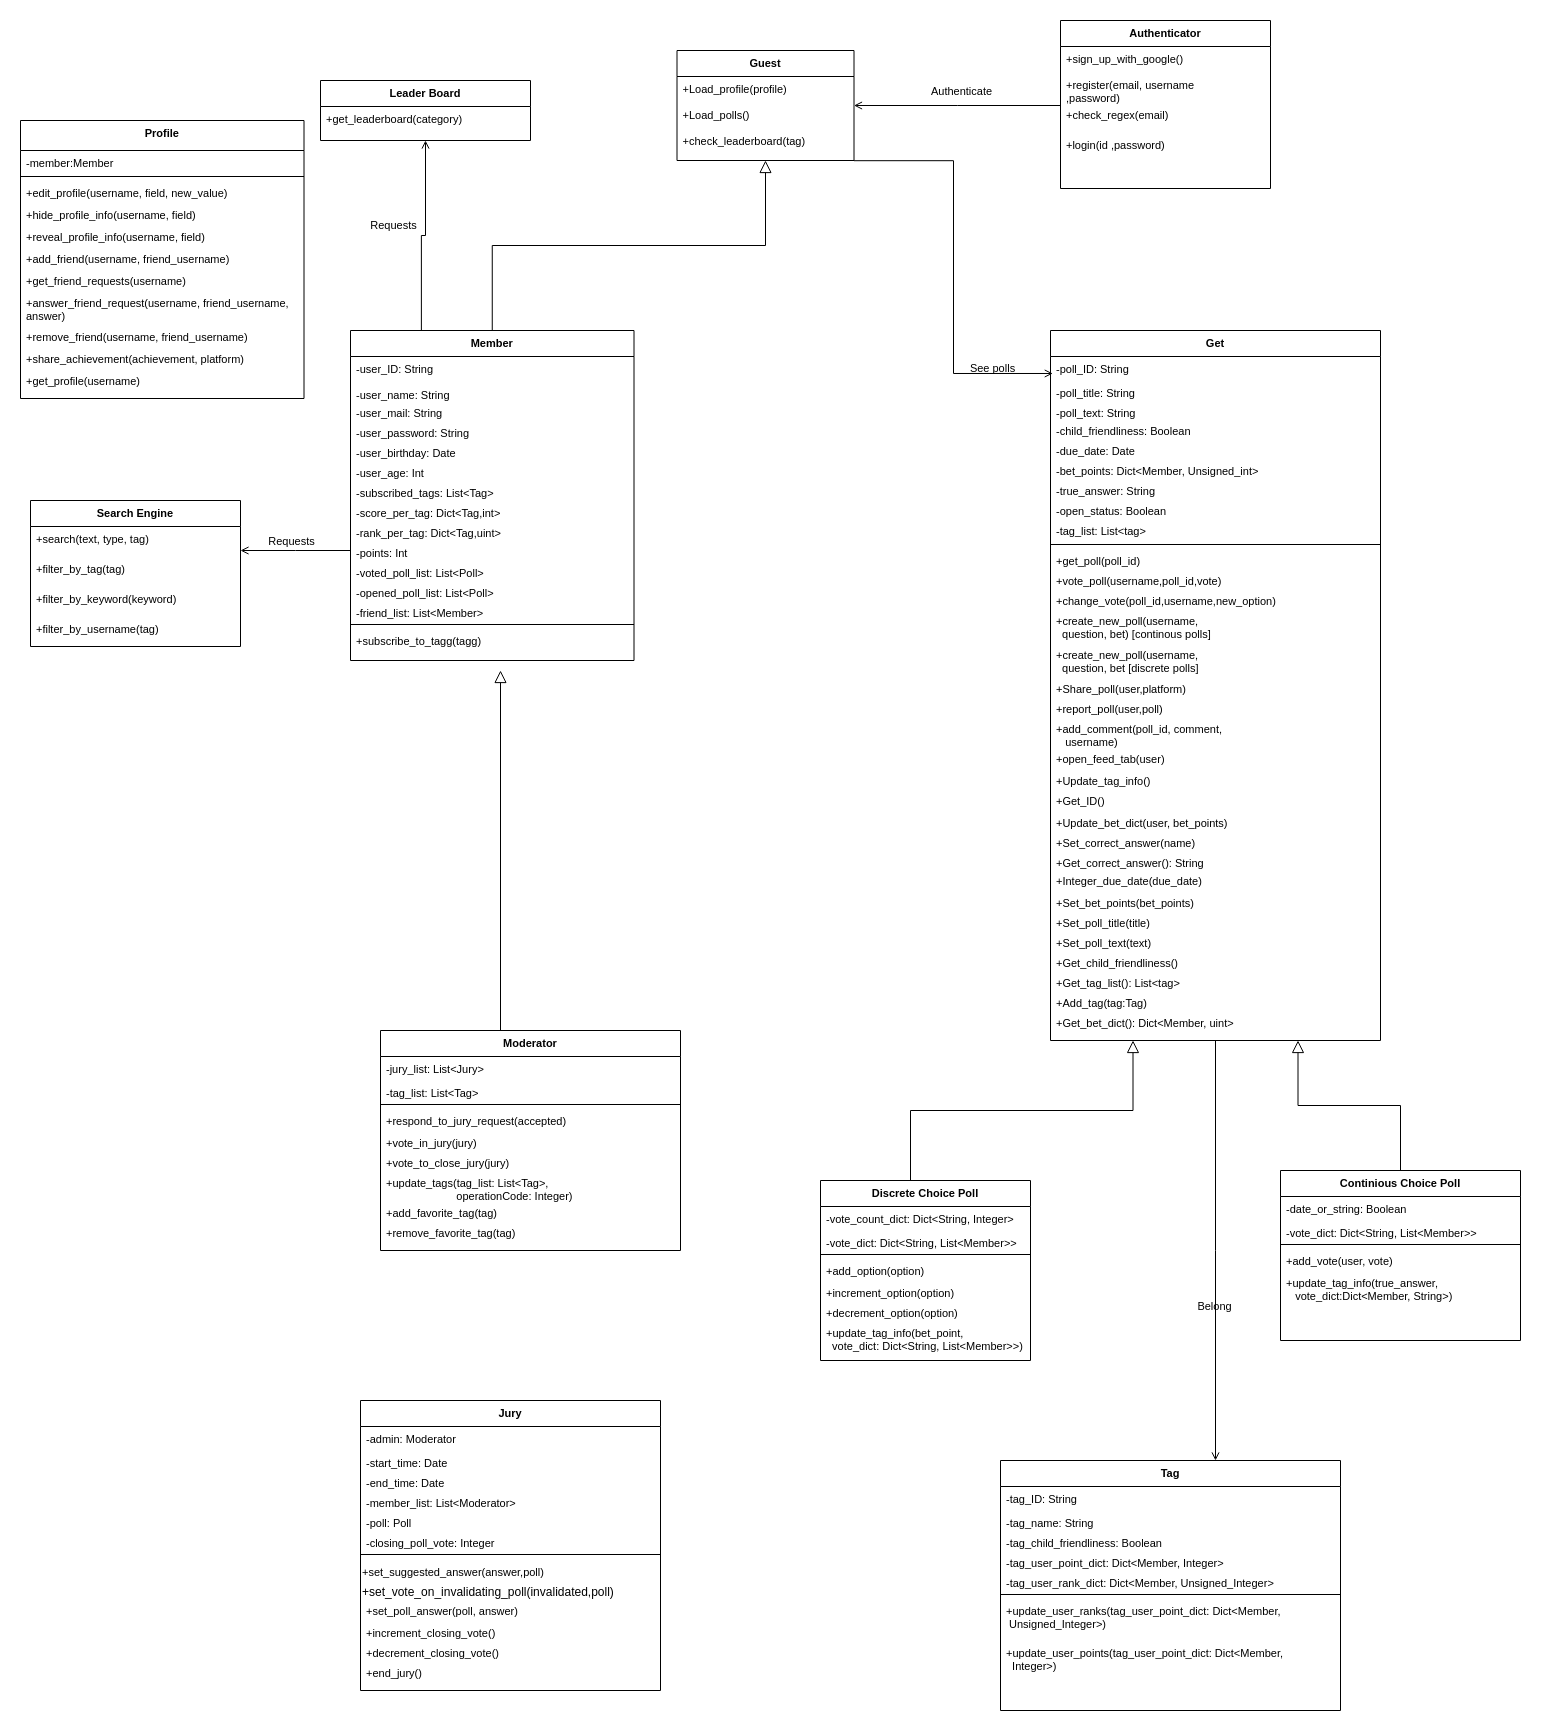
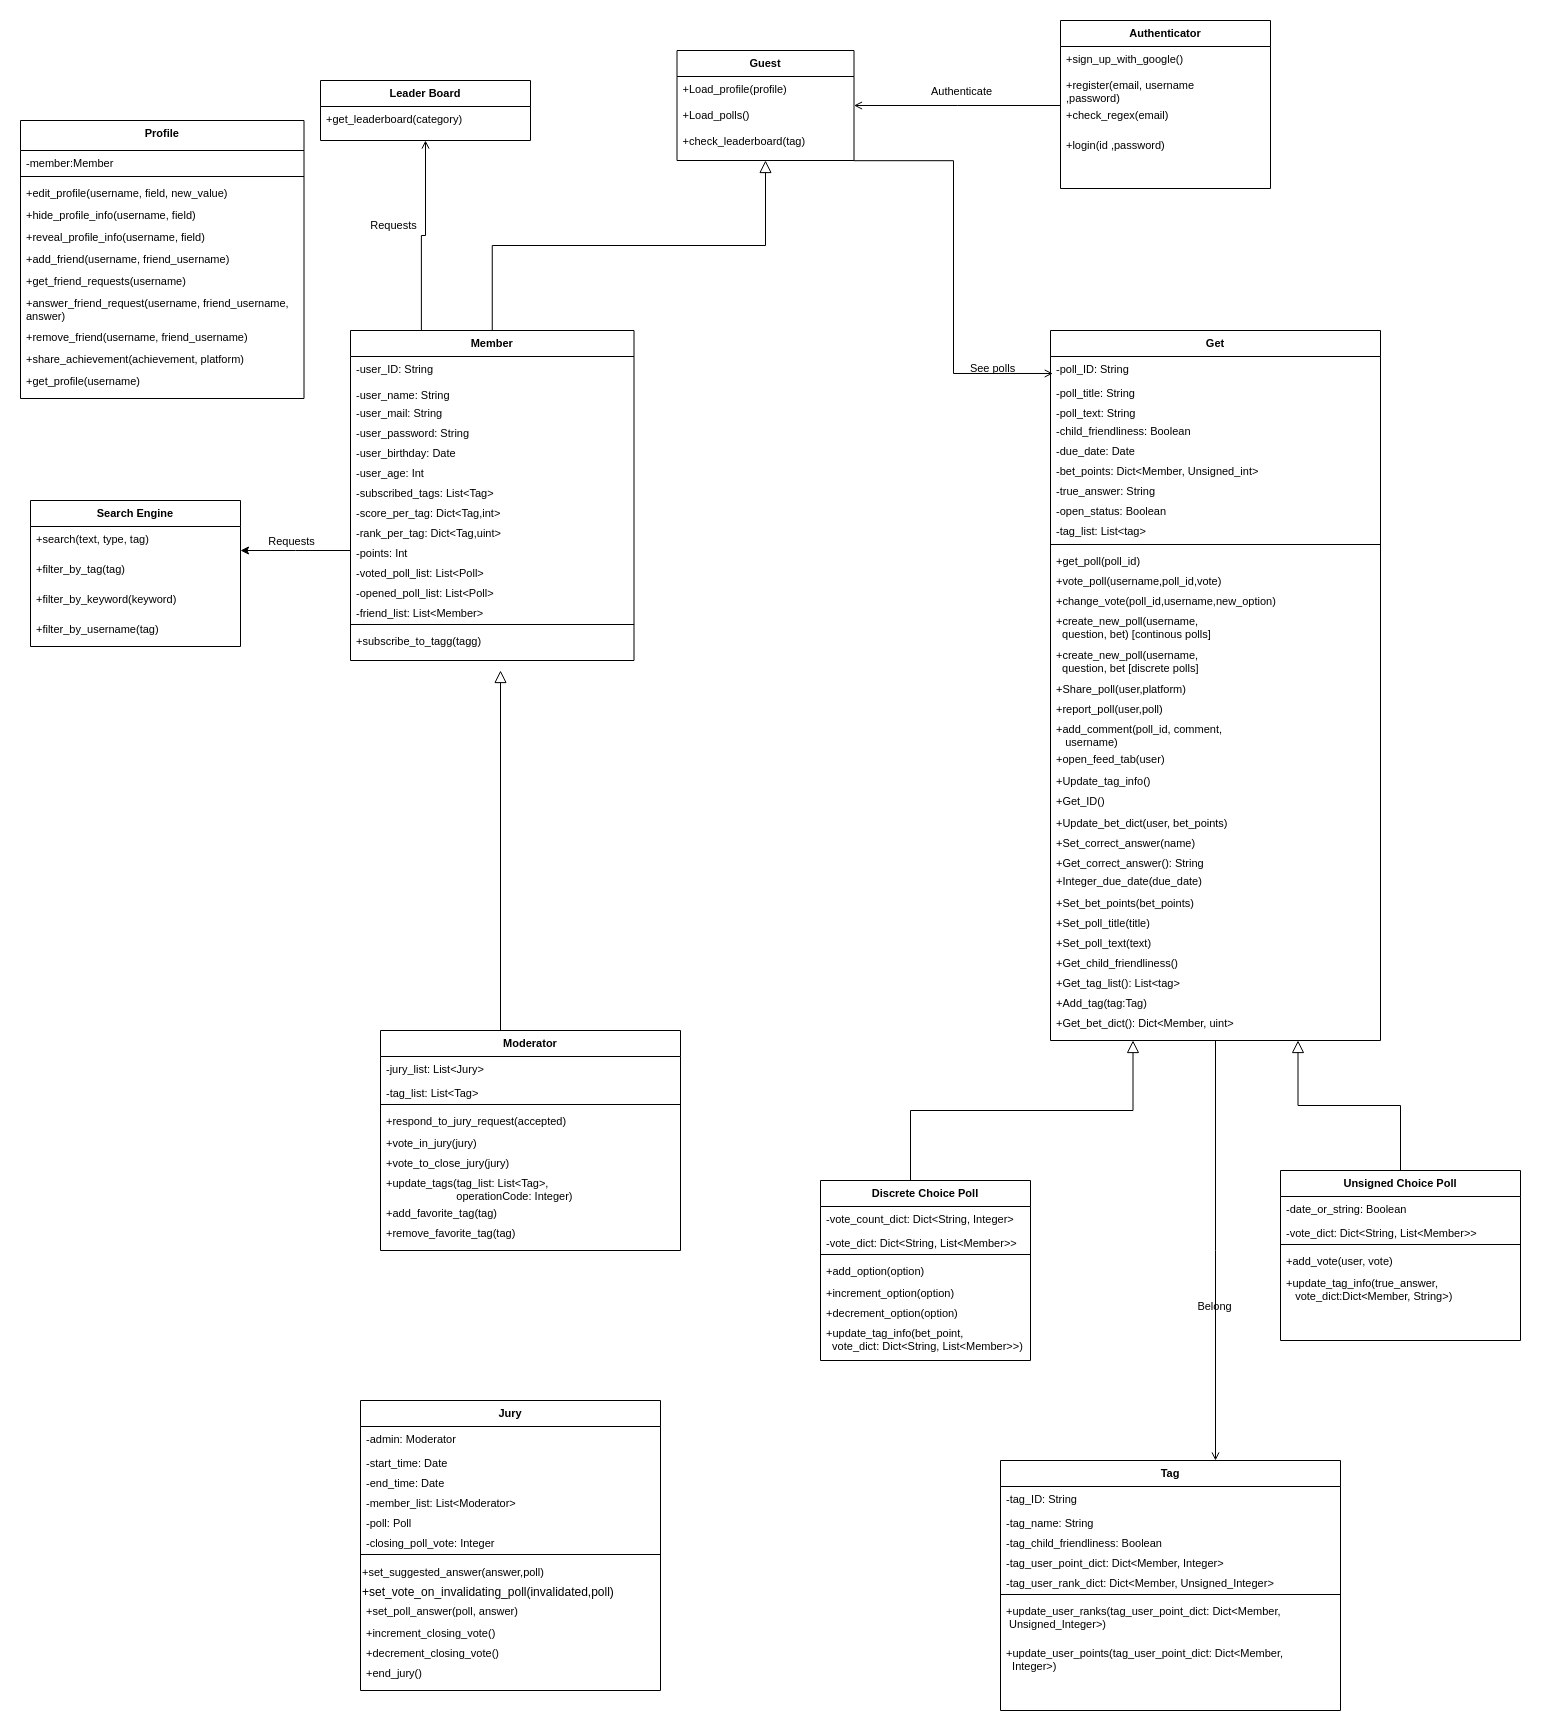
(246, 551) -> (248, 551)
(1400, 1183) -> (1400, 1183)
